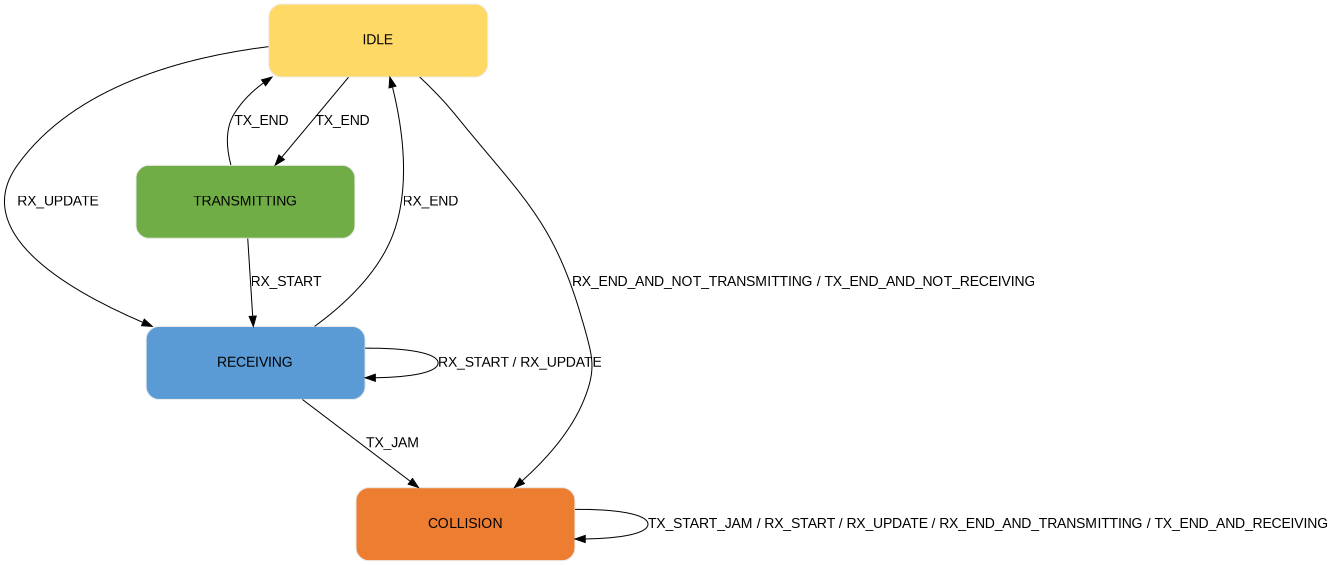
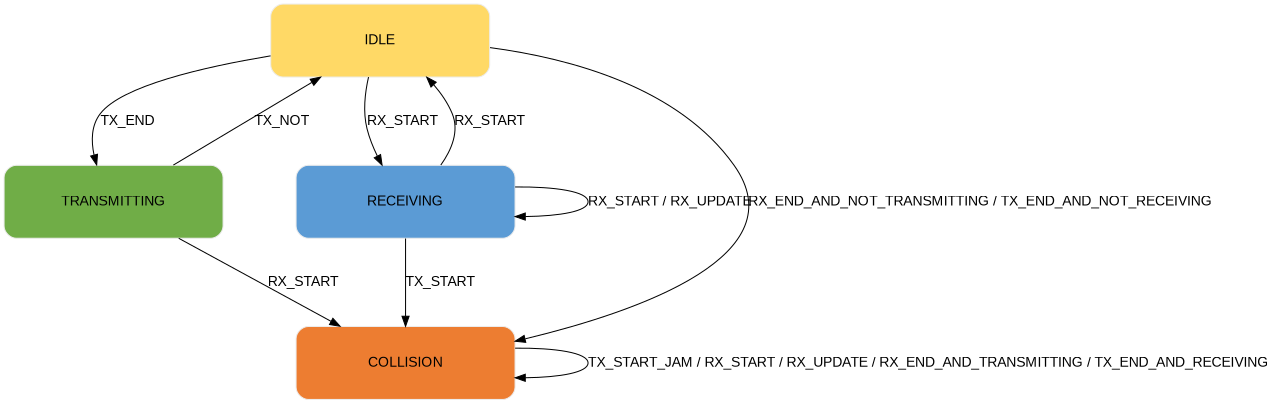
(262, 121) -> (282, 121)
(58, 202) -> (403, 121)
(430, 202) -> (490, 121)
(250, 277) -> (255, 280)
(393, 444) -> (441, 282)
